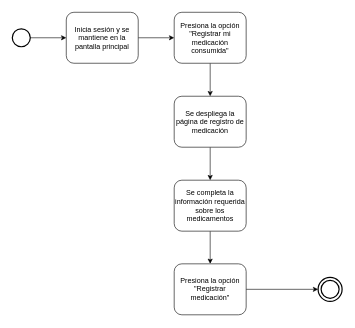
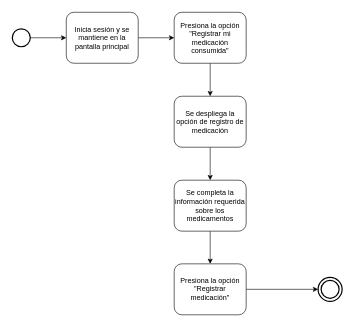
(210, 122) -> (210, 122)
